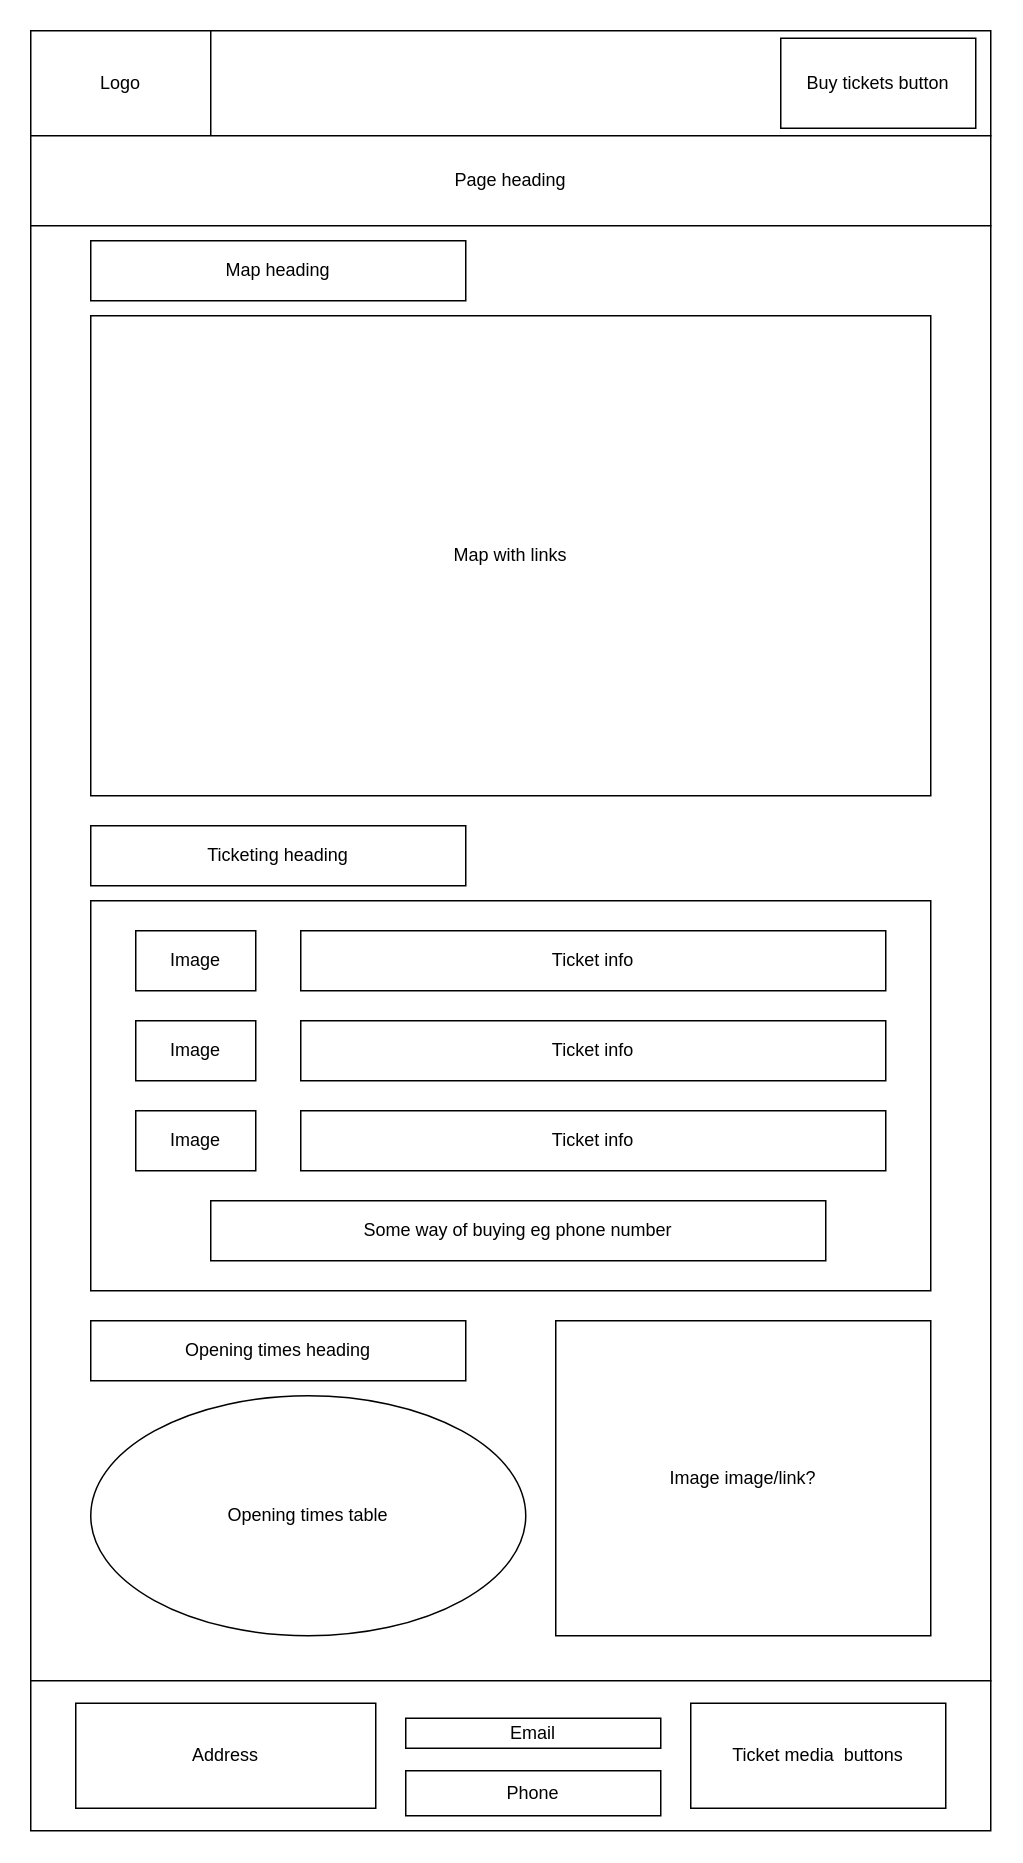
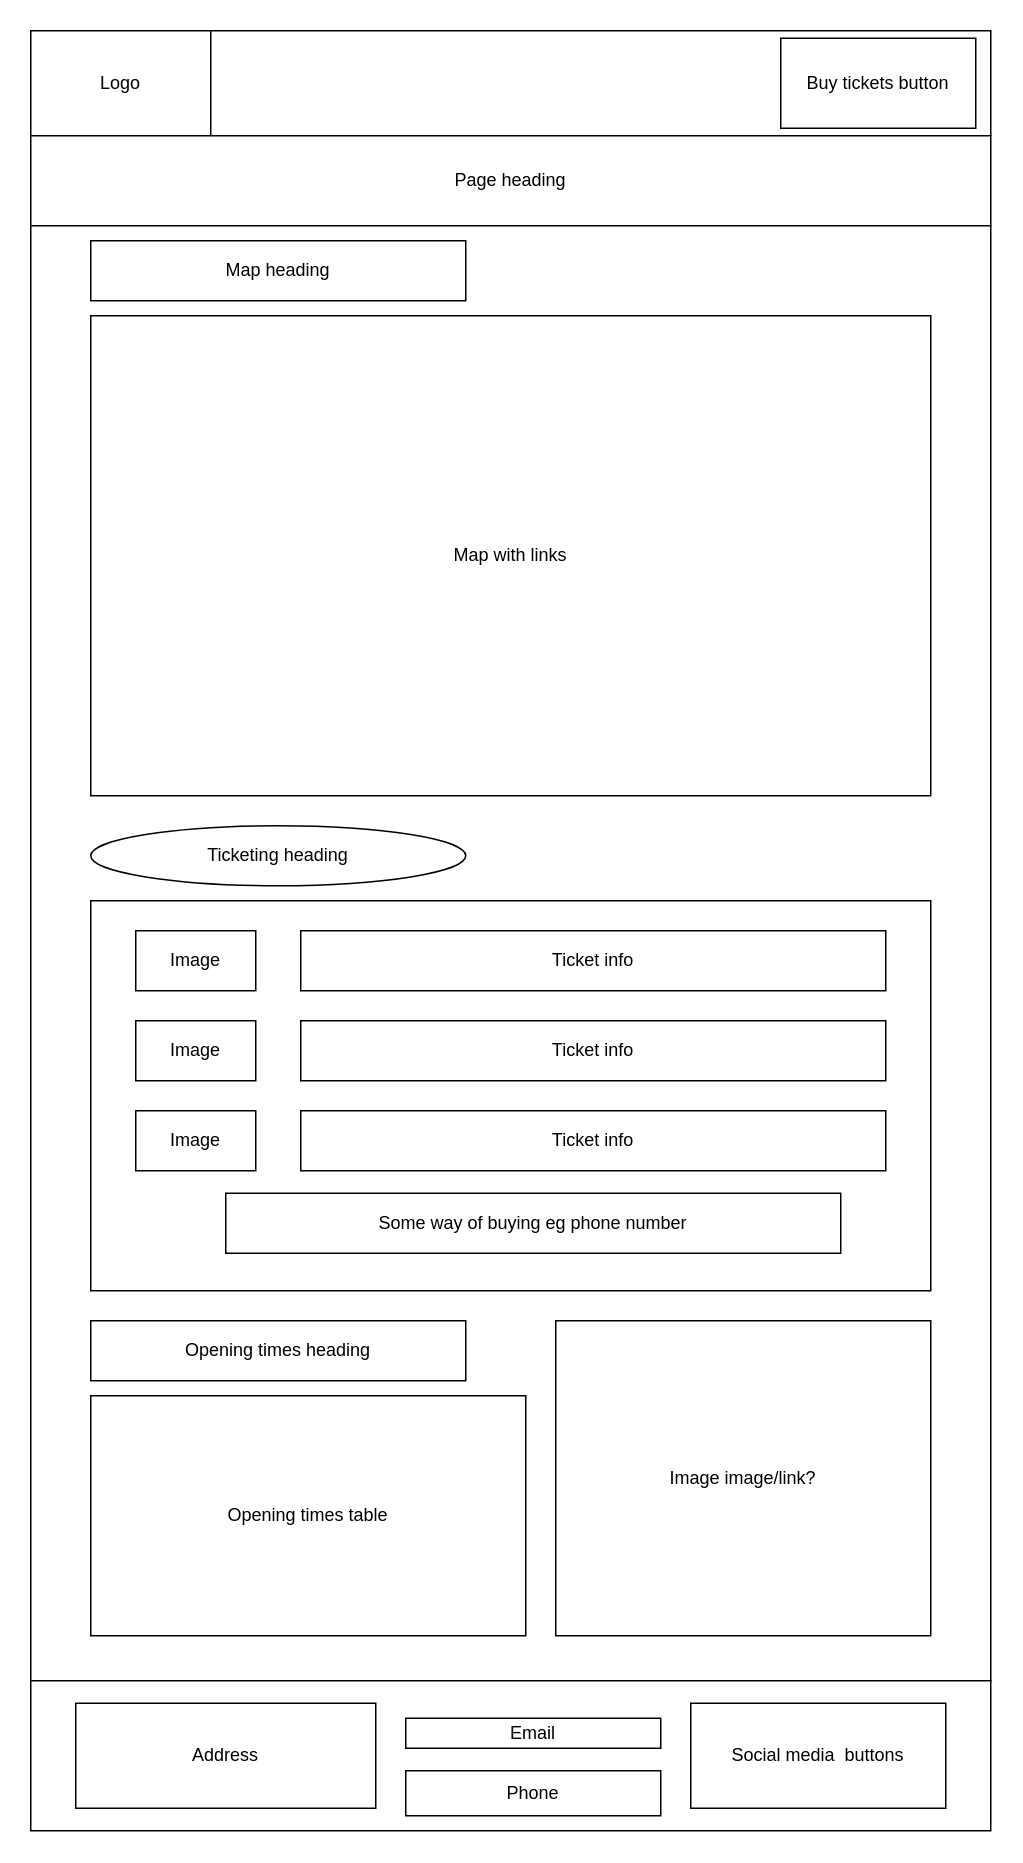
(278, 856) -> (278, 856)
(518, 1231) -> (533, 1223)
(308, 1516) -> (308, 1516)
(818, 1756) -> (818, 1756)
